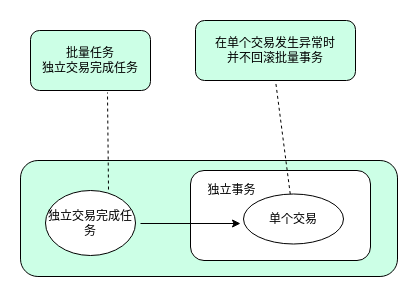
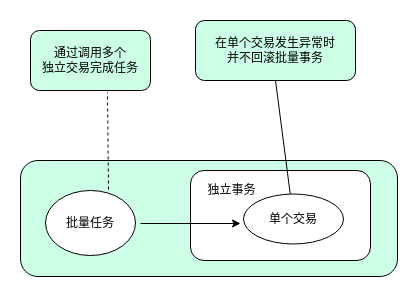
(91, 61) -> (91, 61)
(283, 136) -> (283, 136)
(91, 224) -> (91, 224)
